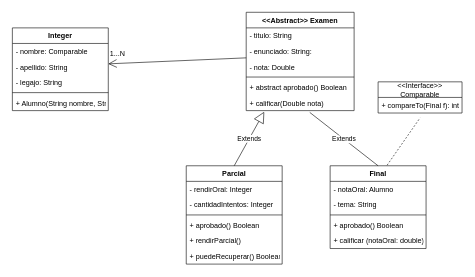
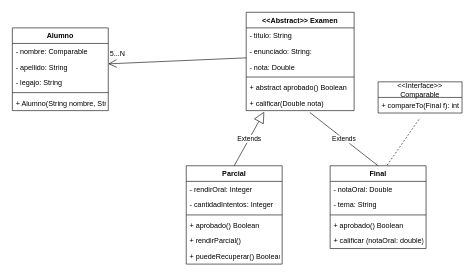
(60, 36) -> (60, 36)
(118, 54) -> (118, 54)
(365, 190) -> (365, 190)
